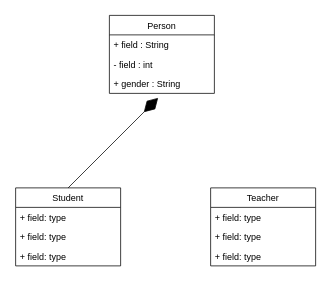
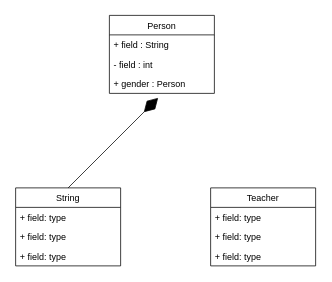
(150, 84) -> (151, 84)
(68, 198) -> (68, 198)
